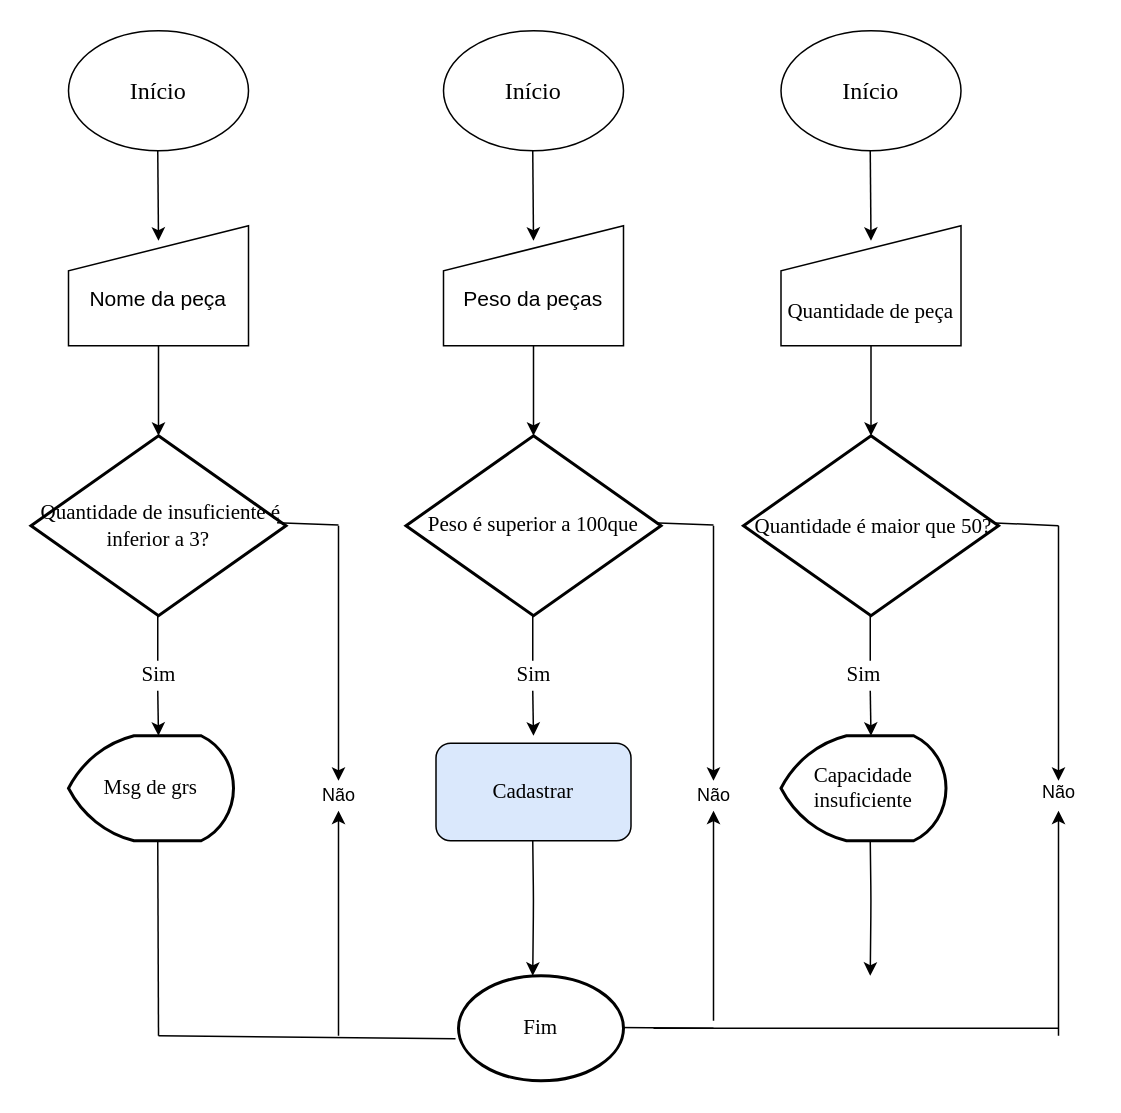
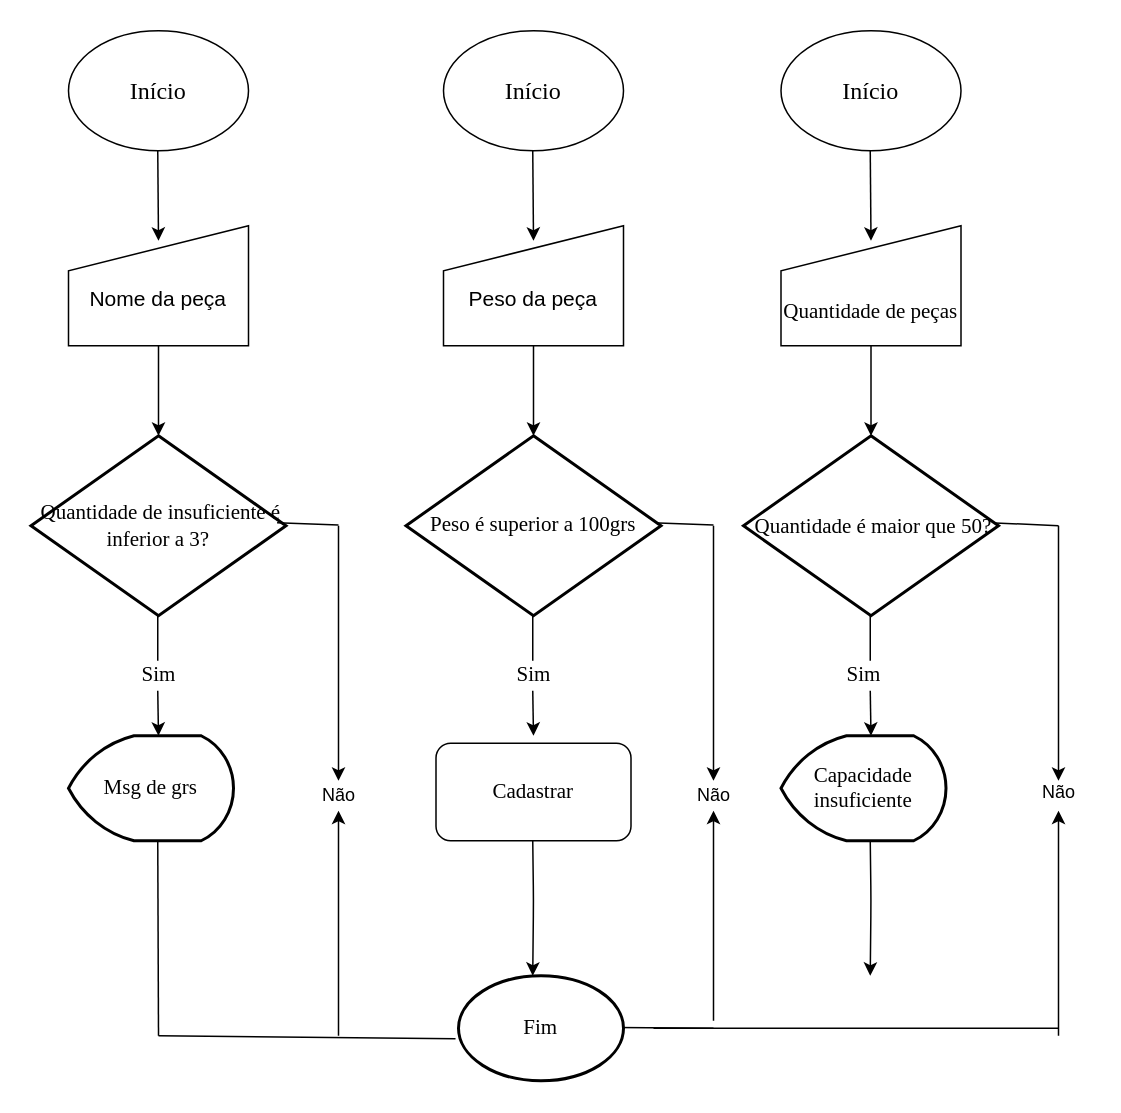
(533, 286) -> (533, 286)
(871, 286) -> (871, 286)
(533, 526) -> (533, 526)
(533, 792) -> (533, 792)
